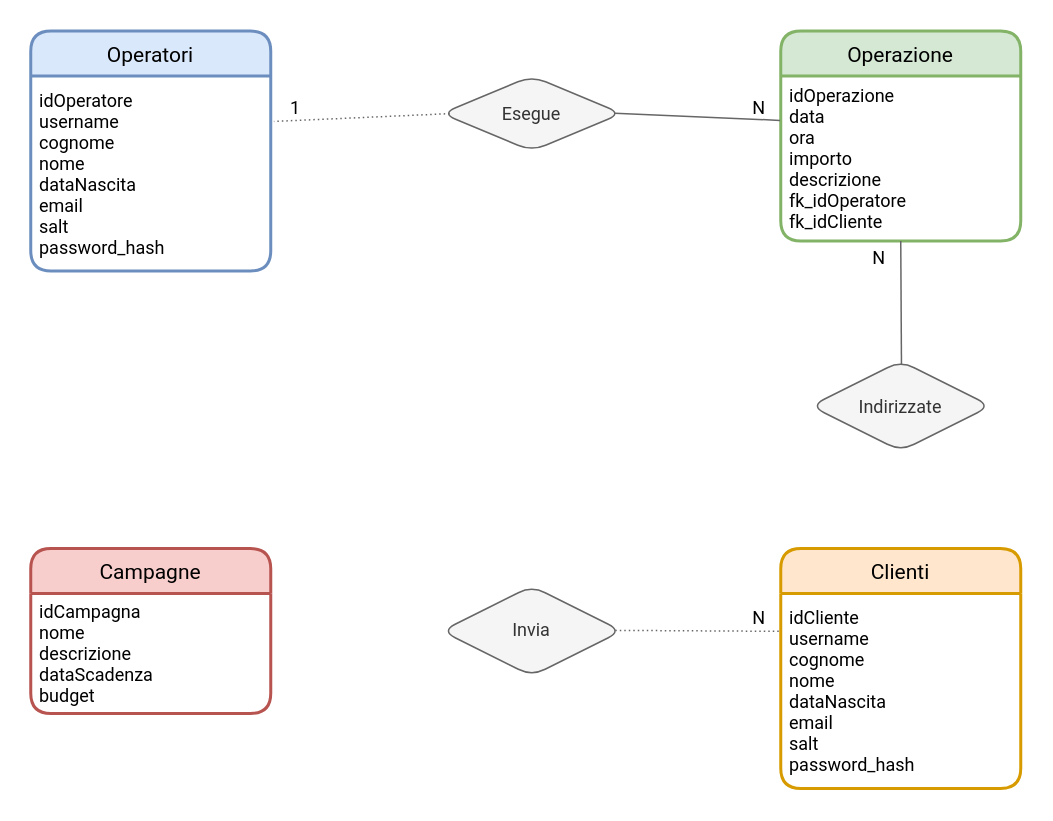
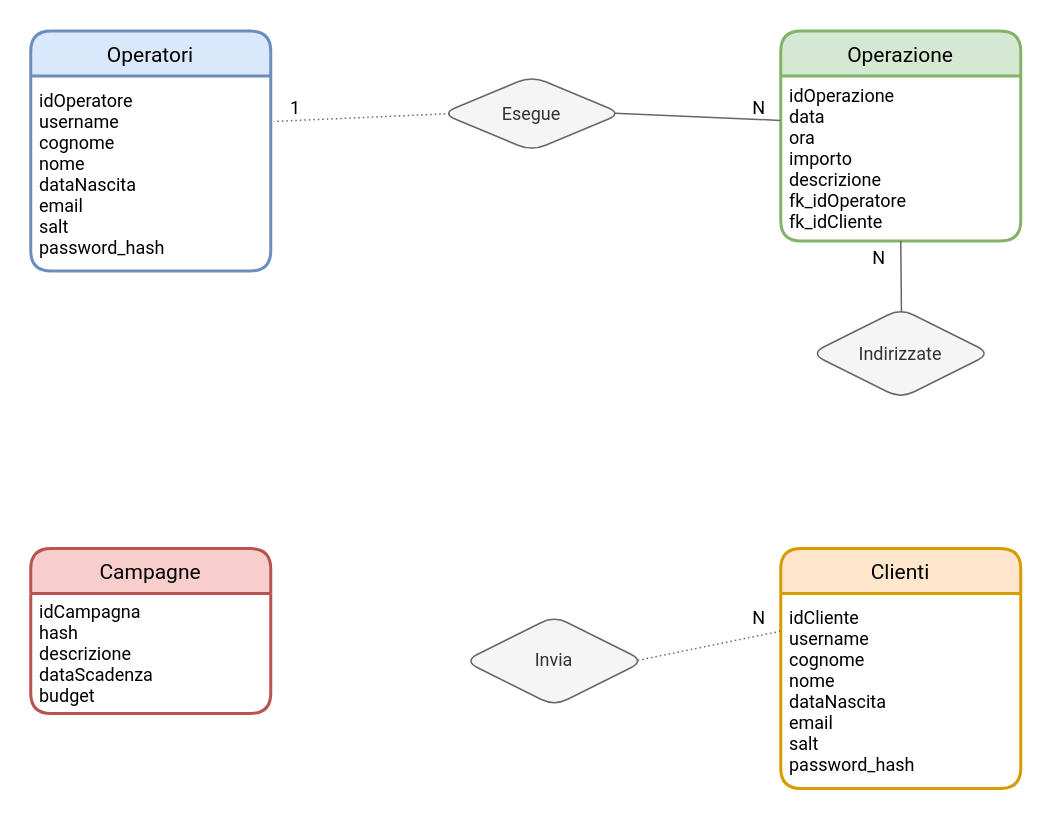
(901, 406) -> (901, 353)
(87, 612) -> (87, 612)
(532, 631) -> (554, 661)
